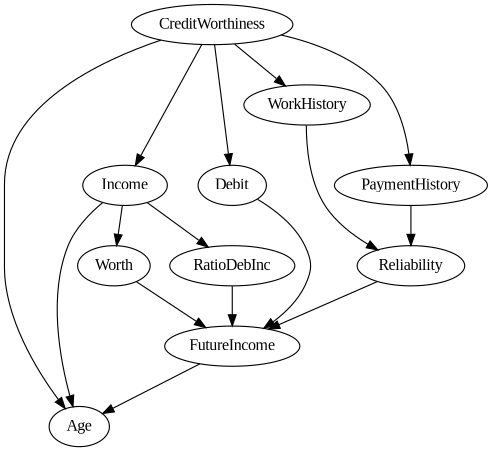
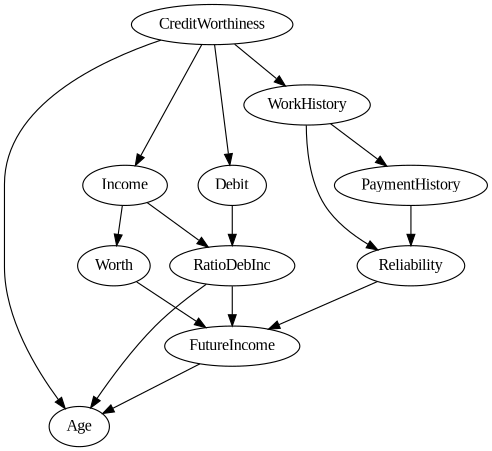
(367, 73) -> (354, 141)
(309, 256) -> (232, 220)
(58, 293) -> (146, 336)
